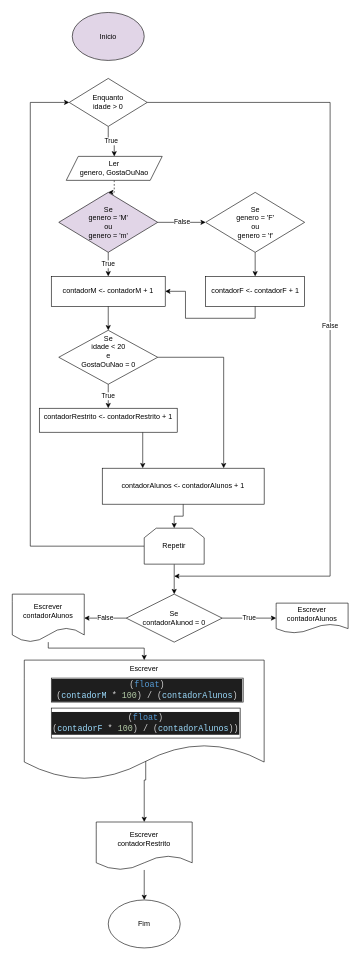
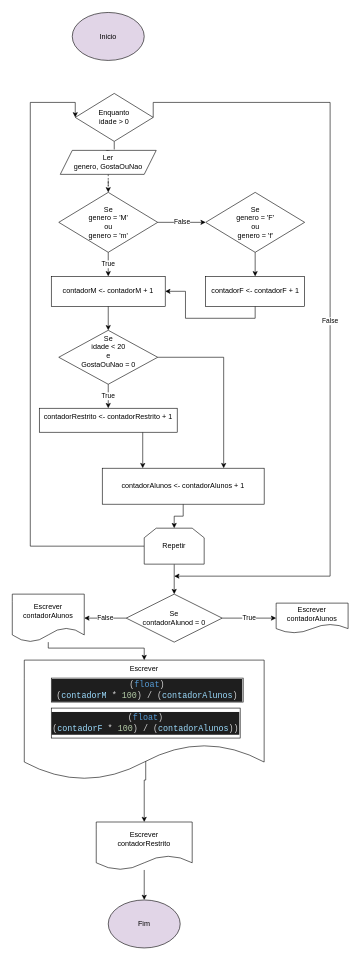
(108, 102) -> (114, 117)
(114, 168) -> (108, 162)
(108, 222) -> (108, 222)
(144, 924) -> (144, 924)
